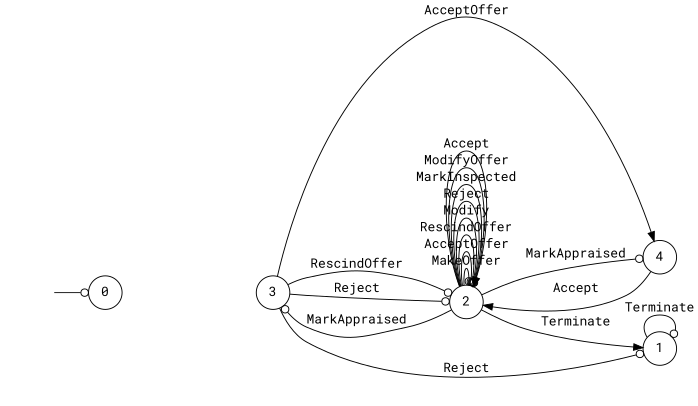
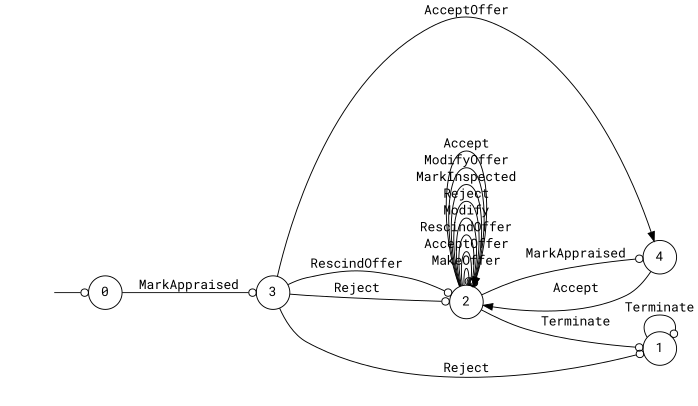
(368, 336) -> (185, 293)
(556, 337) -> (556, 337)
